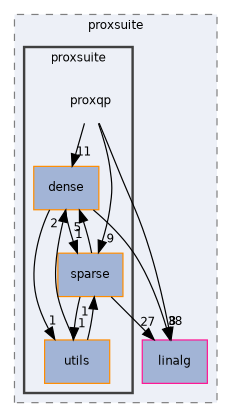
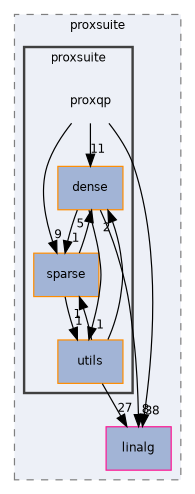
(125, 311) -> (112, 401)
